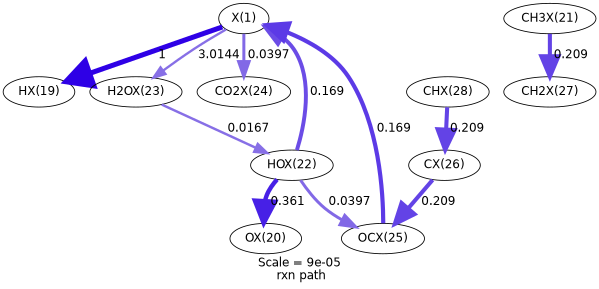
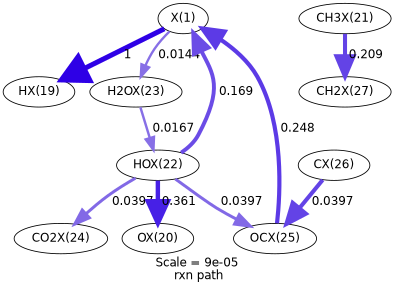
(244, 48) -> (110, 194)
(217, 55) -> (178, 55)
(448, 92) -> none
(392, 129) -> (296, 129)
(437, 202) -> (331, 202)
